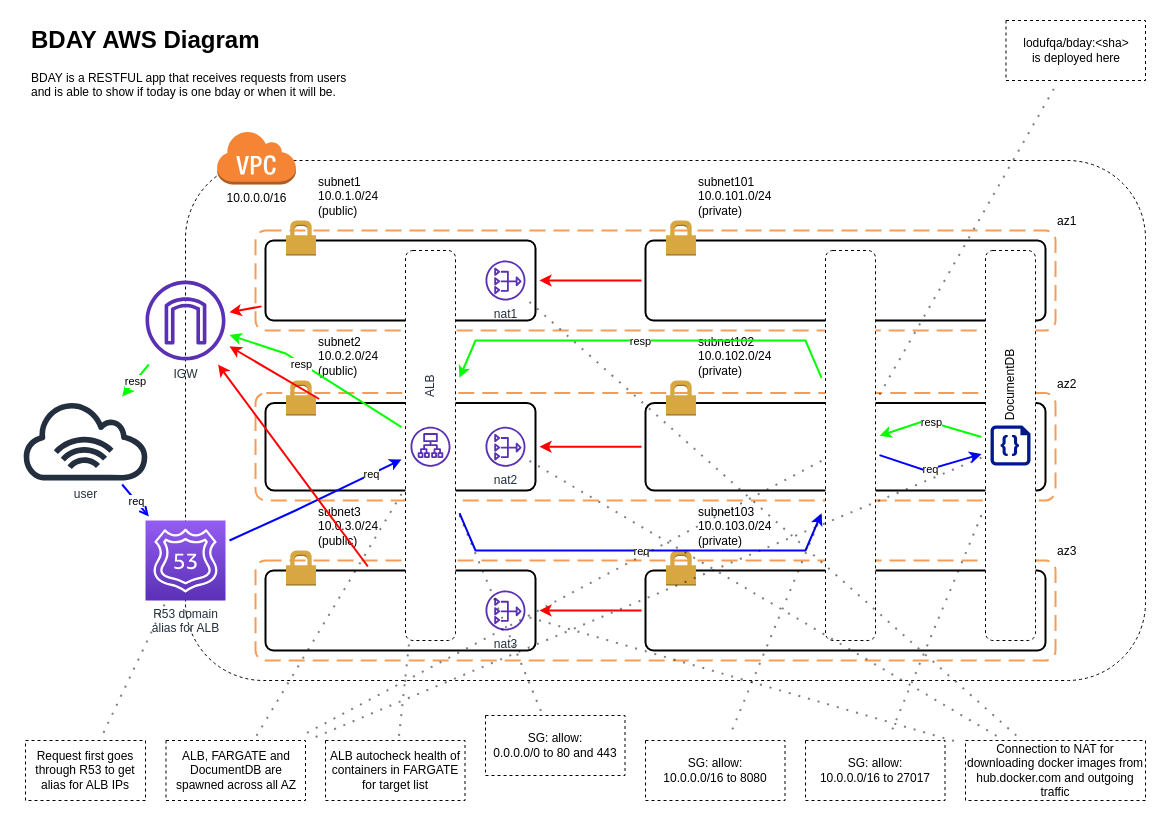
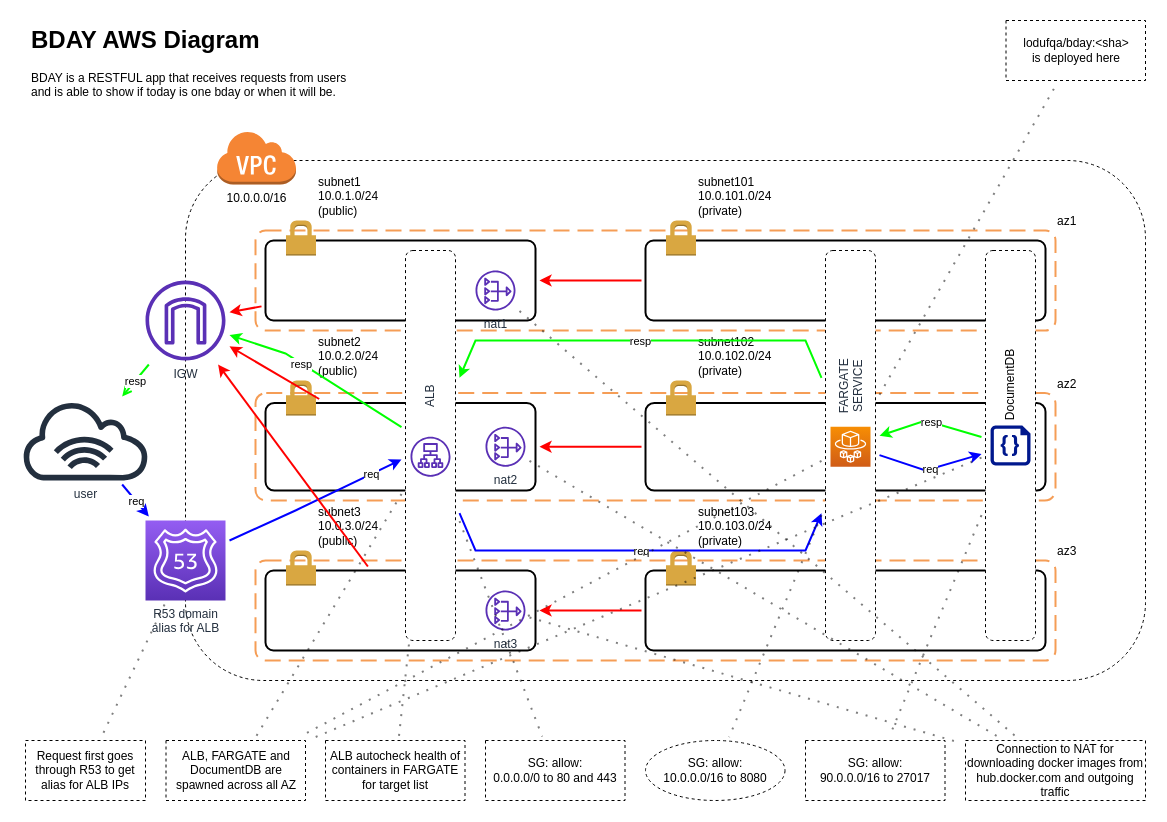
(506, 281) -> (496, 291)
(129, 389) -> (128, 390)
(431, 447) -> (431, 457)
none -> (851, 447)
(143, 509) -> (142, 509)
(555, 746) -> (555, 771)
(715, 771) -> (715, 771)
(876, 771) -> (876, 771)
